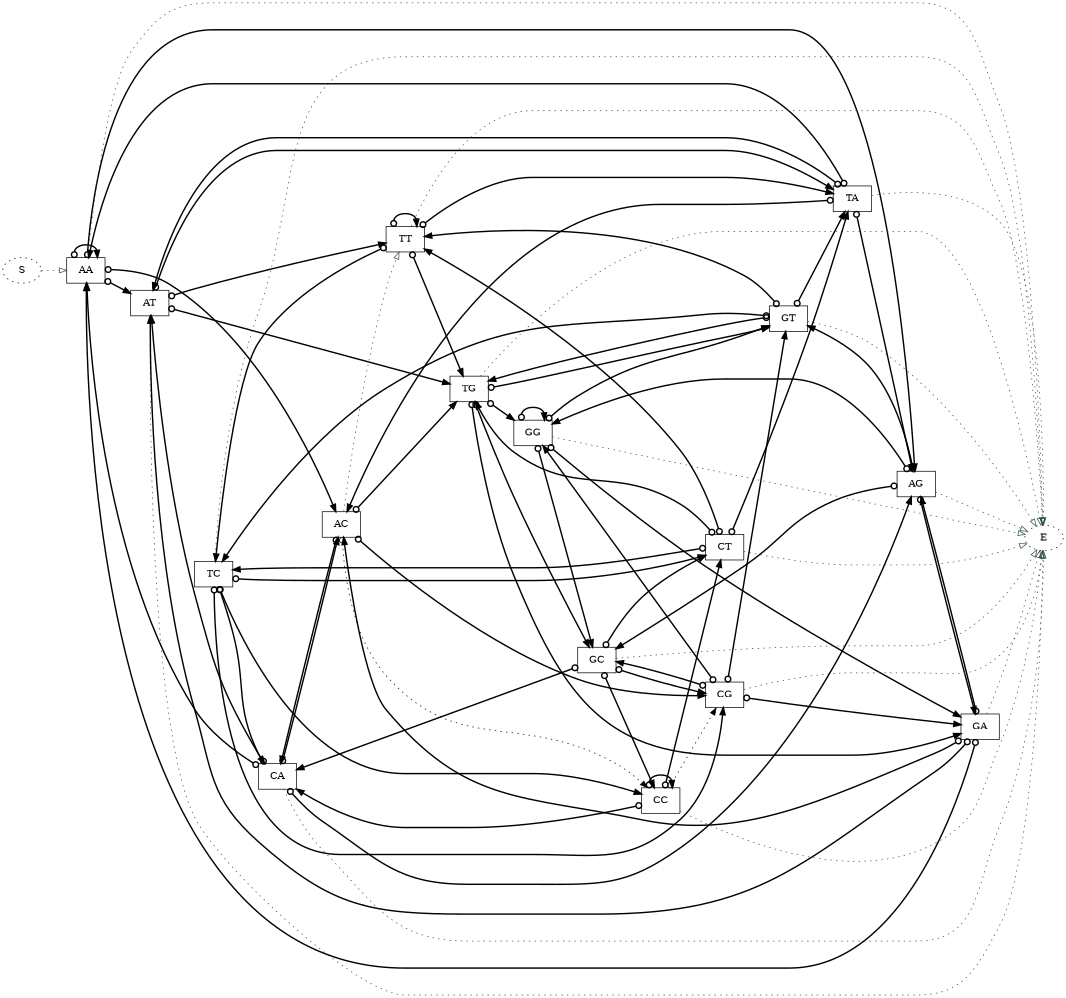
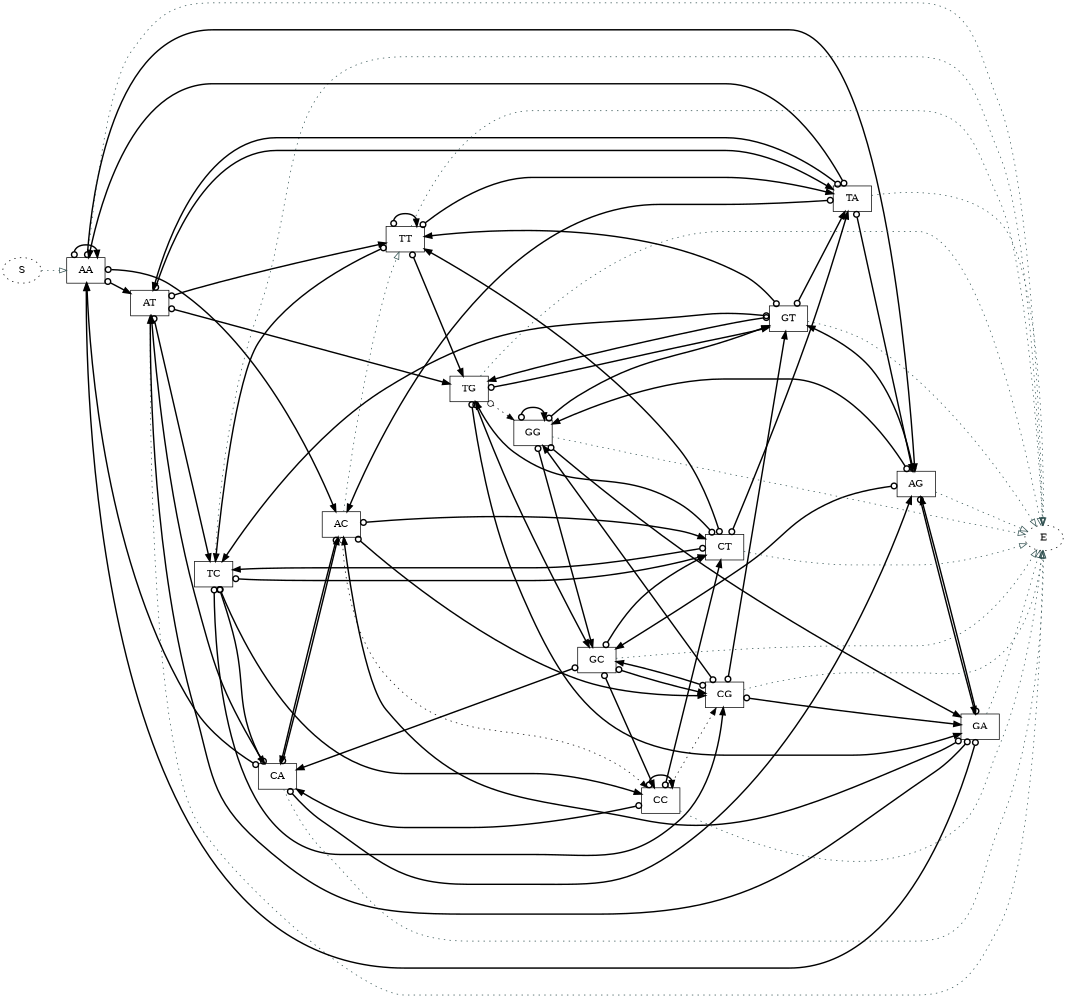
(500, 410) -> (500, 410)
none -> (182, 438)
(405, 457) -> (533, 517)
